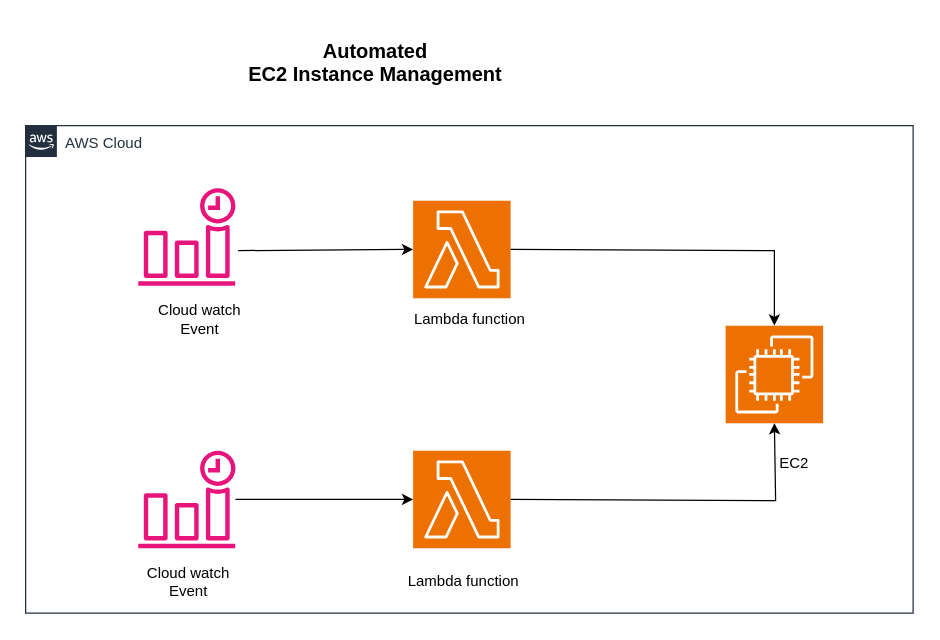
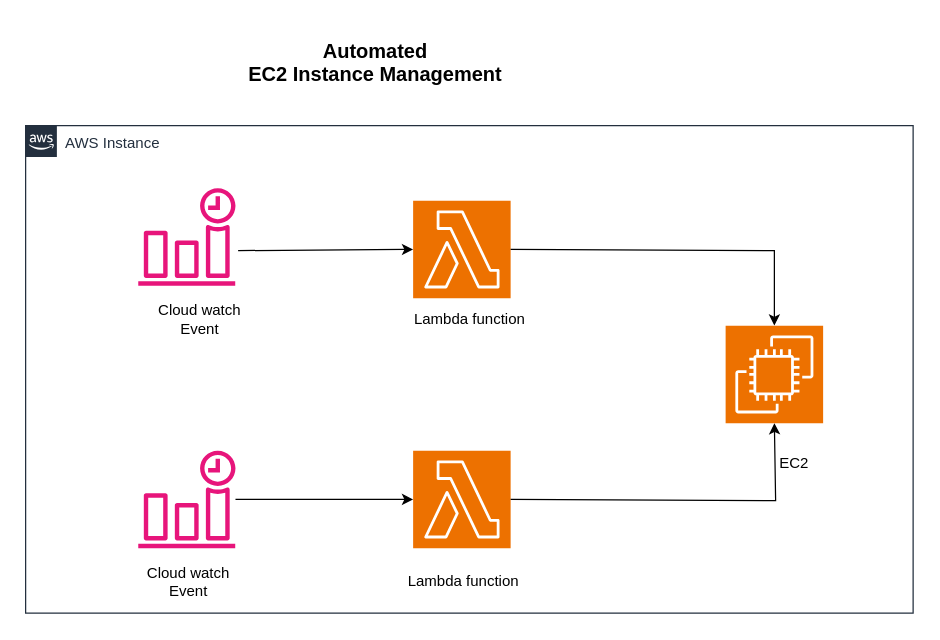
(100, 143) -> (114, 143)
